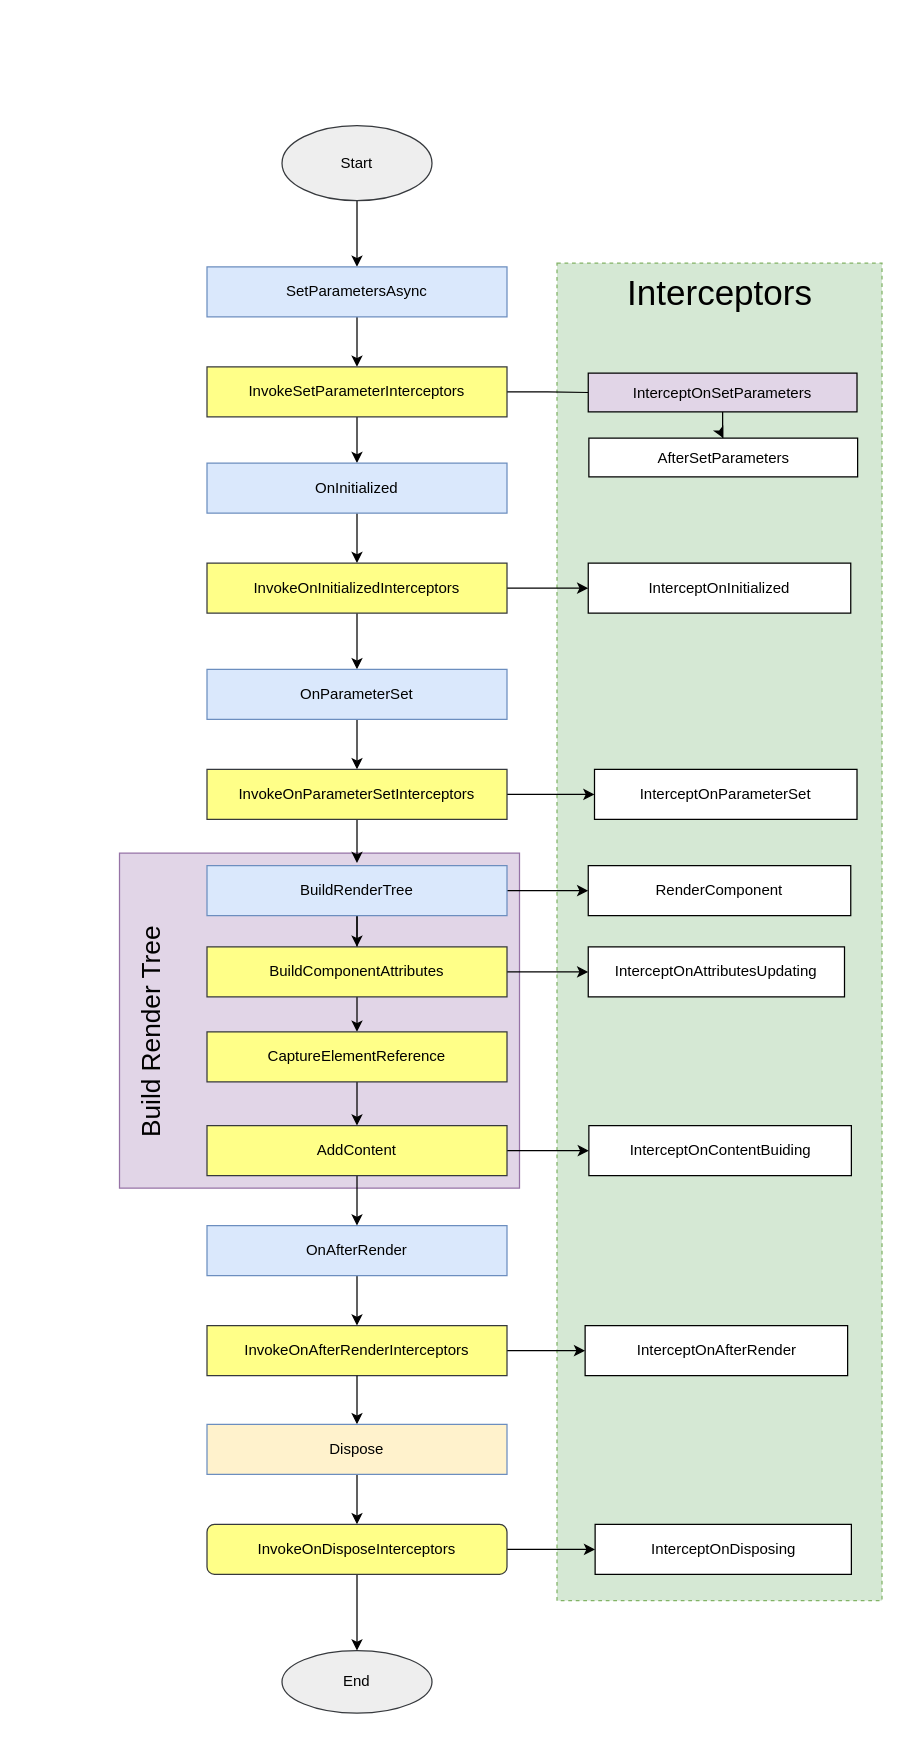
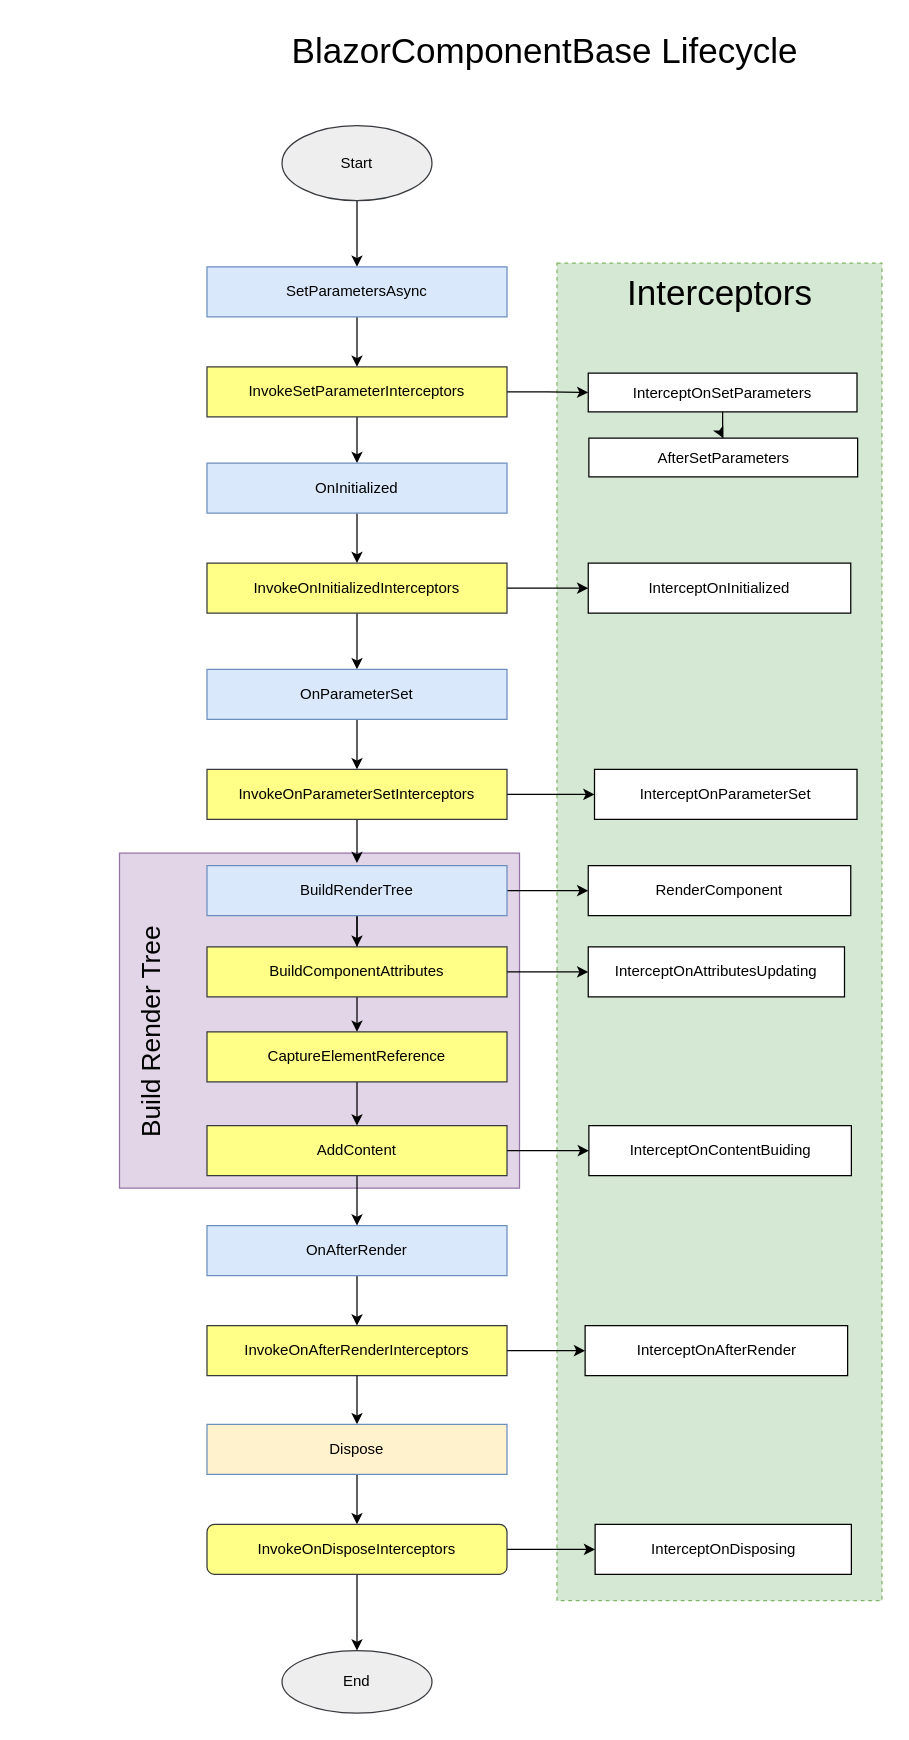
none -> (544, 51)
(581, 392) -> (578, 392)
(723, 393) -> (723, 393)
